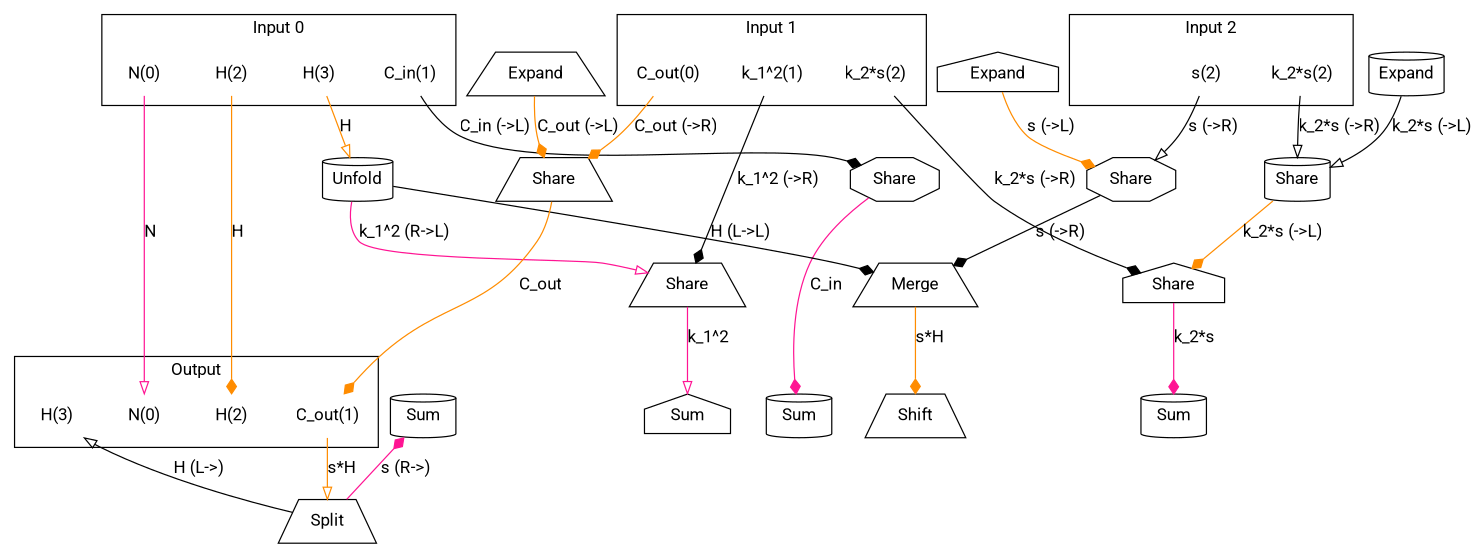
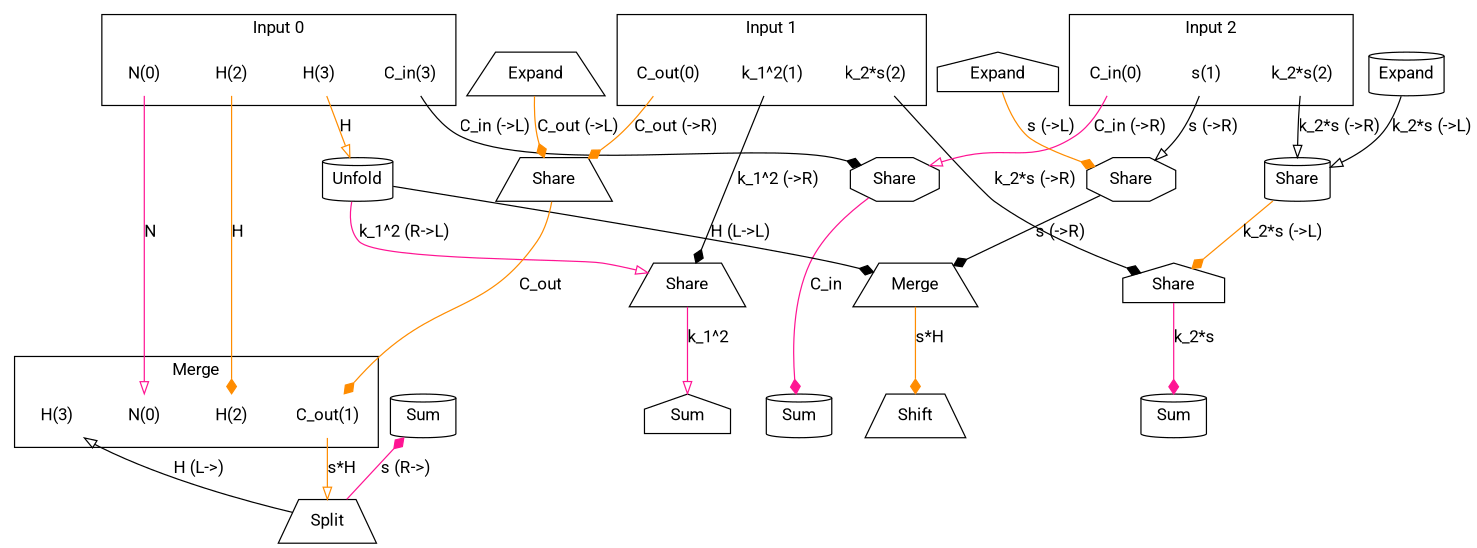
(410, 74) -> (410, 74)
none -> (1116, 74)
(1206, 74) -> (1206, 74)
(196, 370) -> (196, 370)
